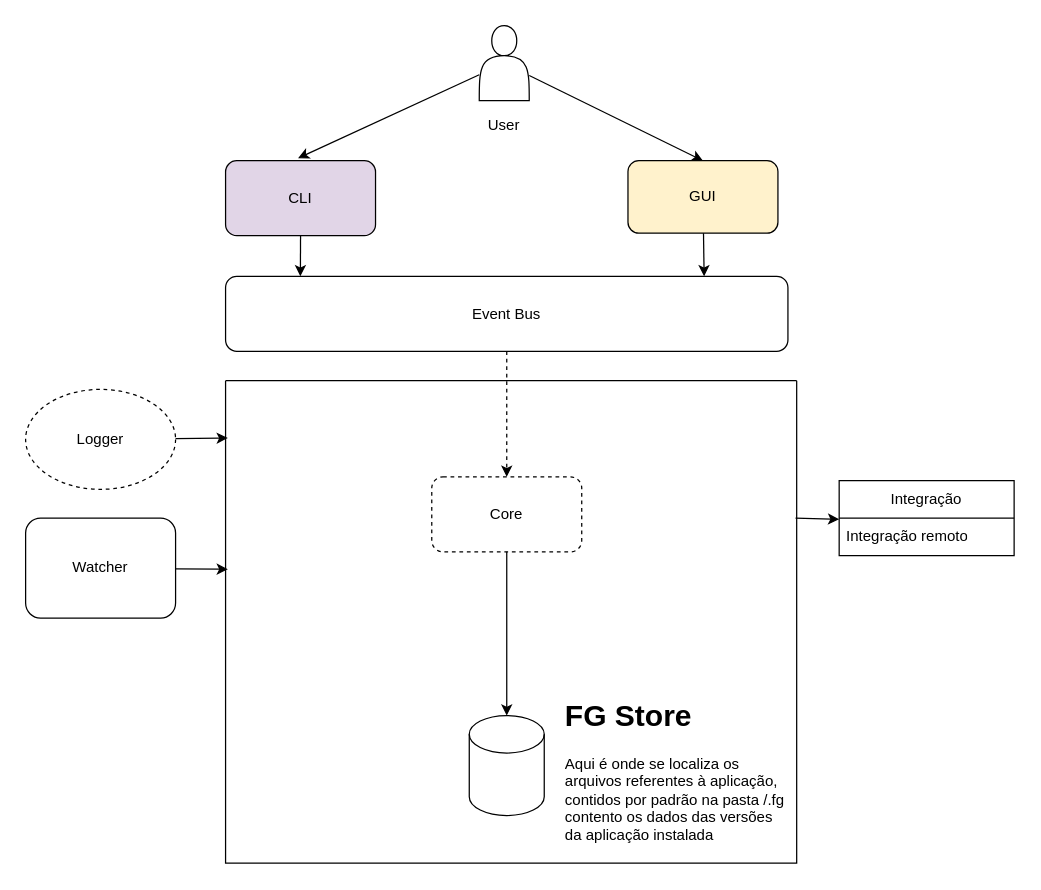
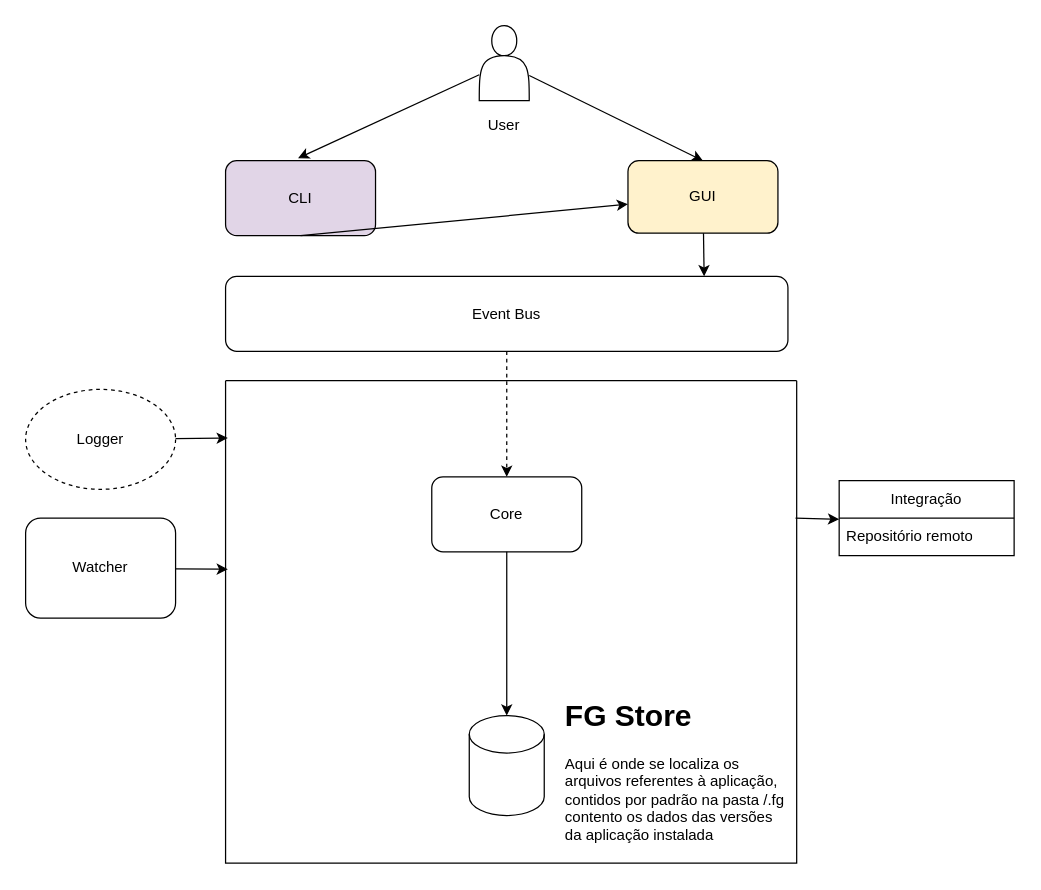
(301, 252) -> (460, 220)
(507, 514) -> (507, 514)
(916, 537) -> (917, 537)
